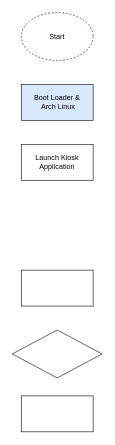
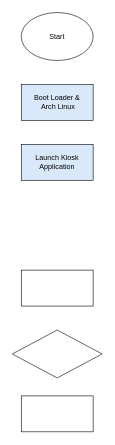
(57, 36) -> (57, 36)
(57, 162) -> (57, 162)
